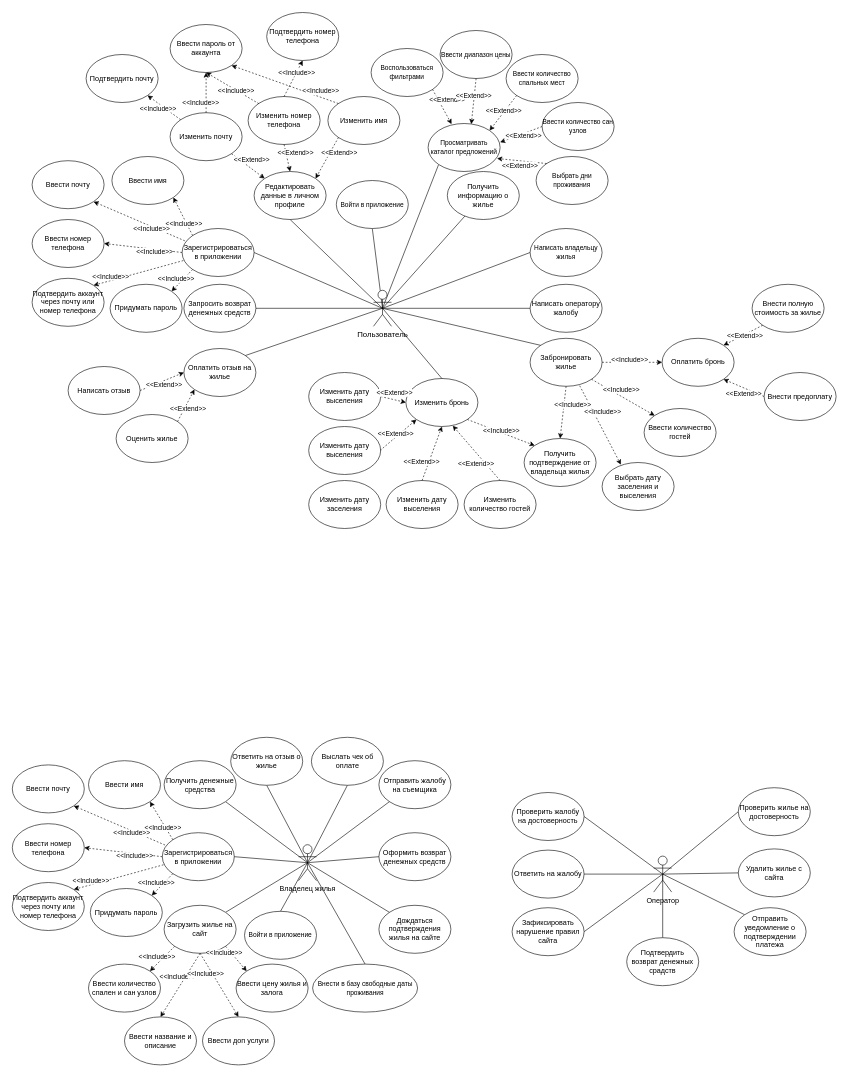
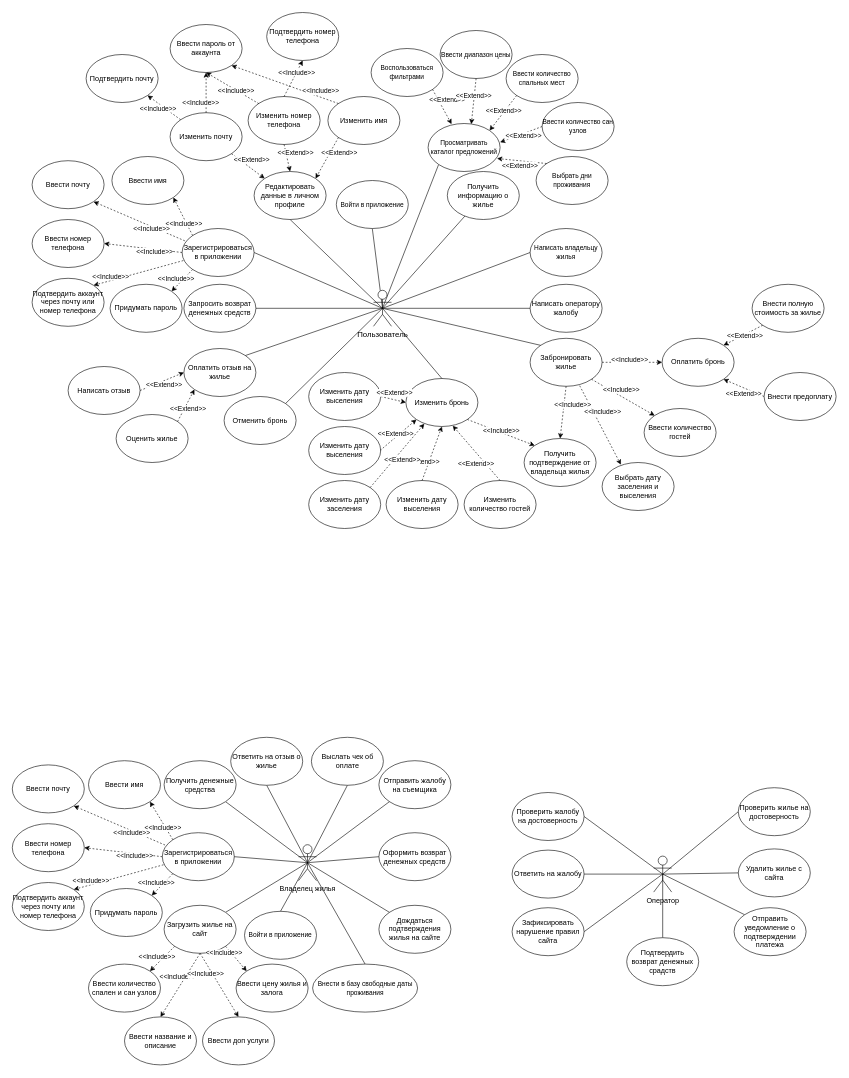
none -> (333, 357)
none -> (260, 420)
none -> (418, 431)
